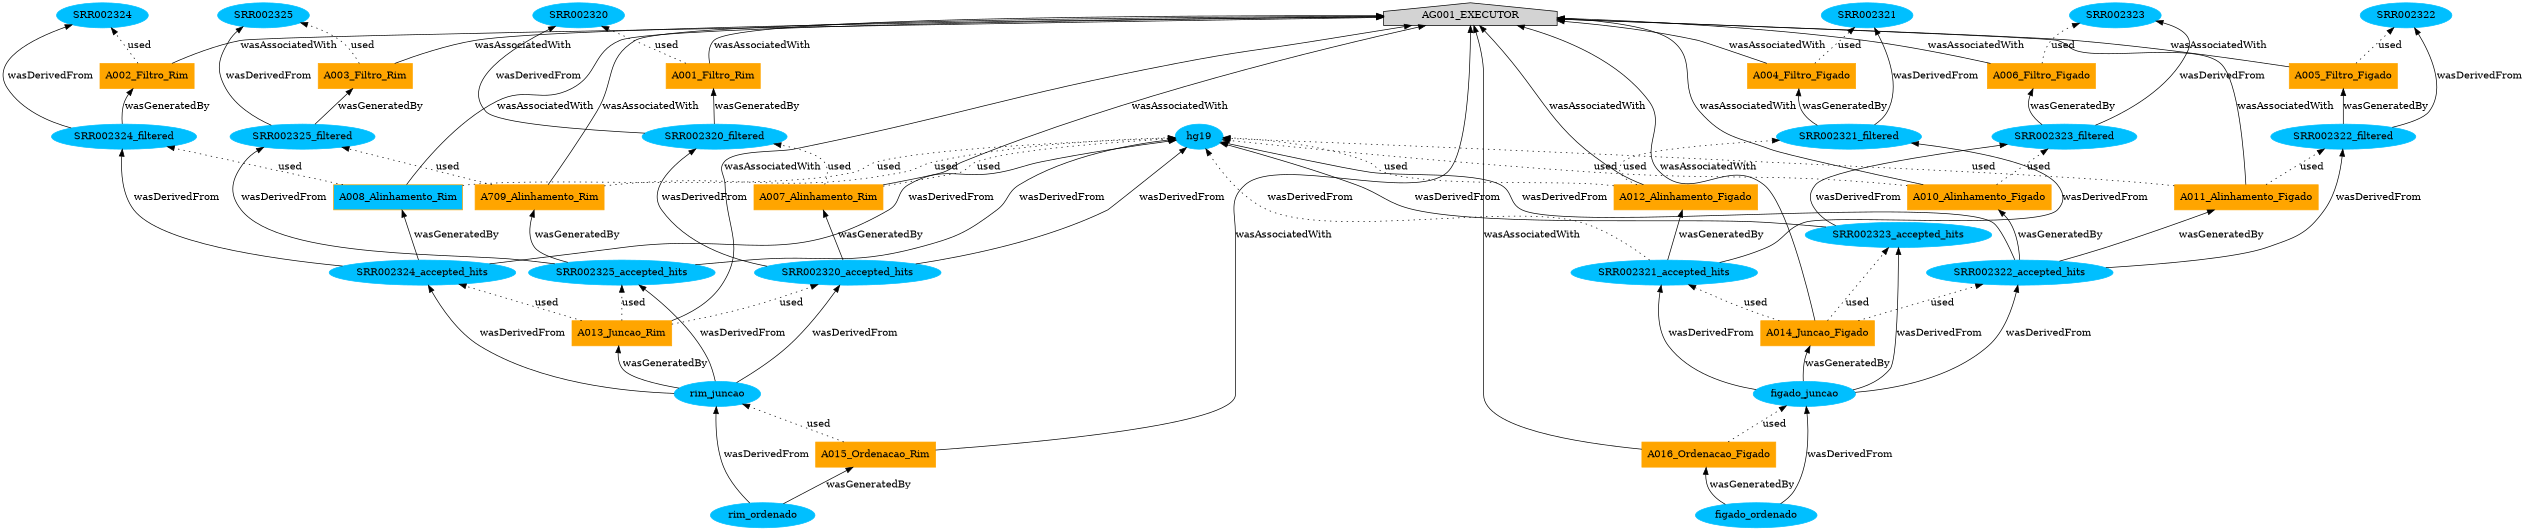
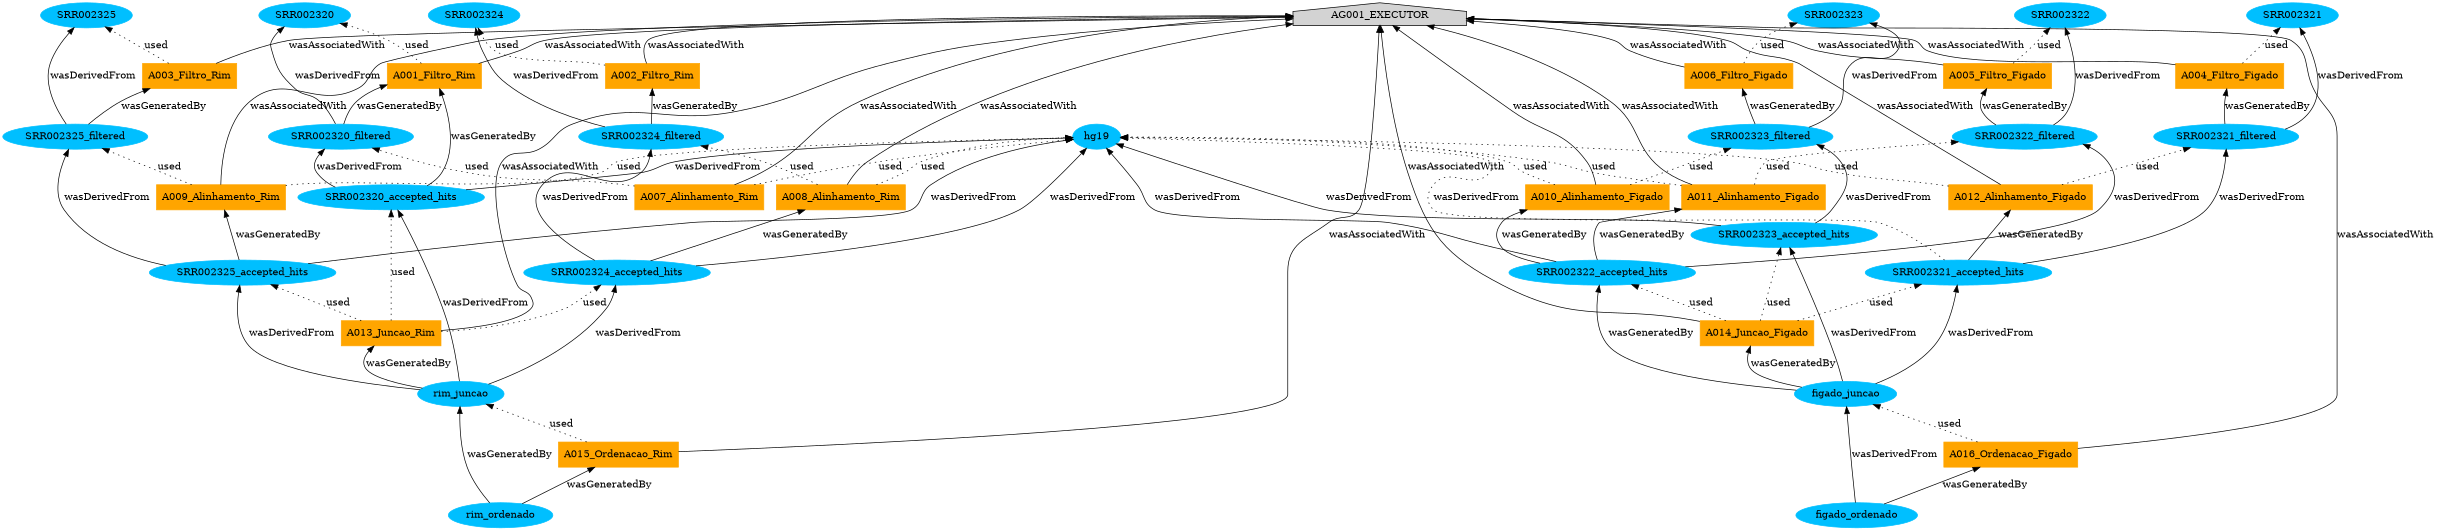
(398, 197) -> (841, 197)
(540, 197) -> (221, 197)
(835, 239) -> (450, 144)
(2049, 333) -> (1651, 333)
(767, 455) -> (510, 455)
